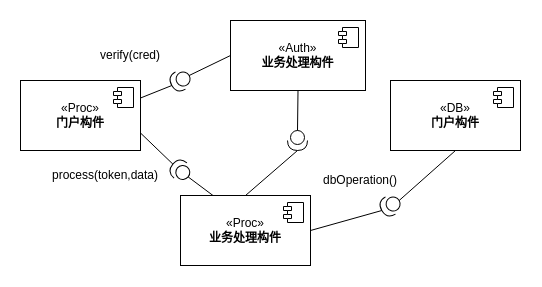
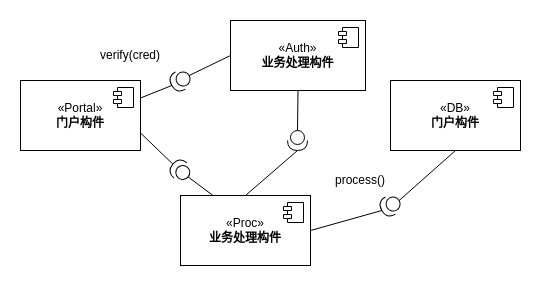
(81, 116) -> (81, 116)
(106, 176) -> none
(361, 181) -> (361, 181)
